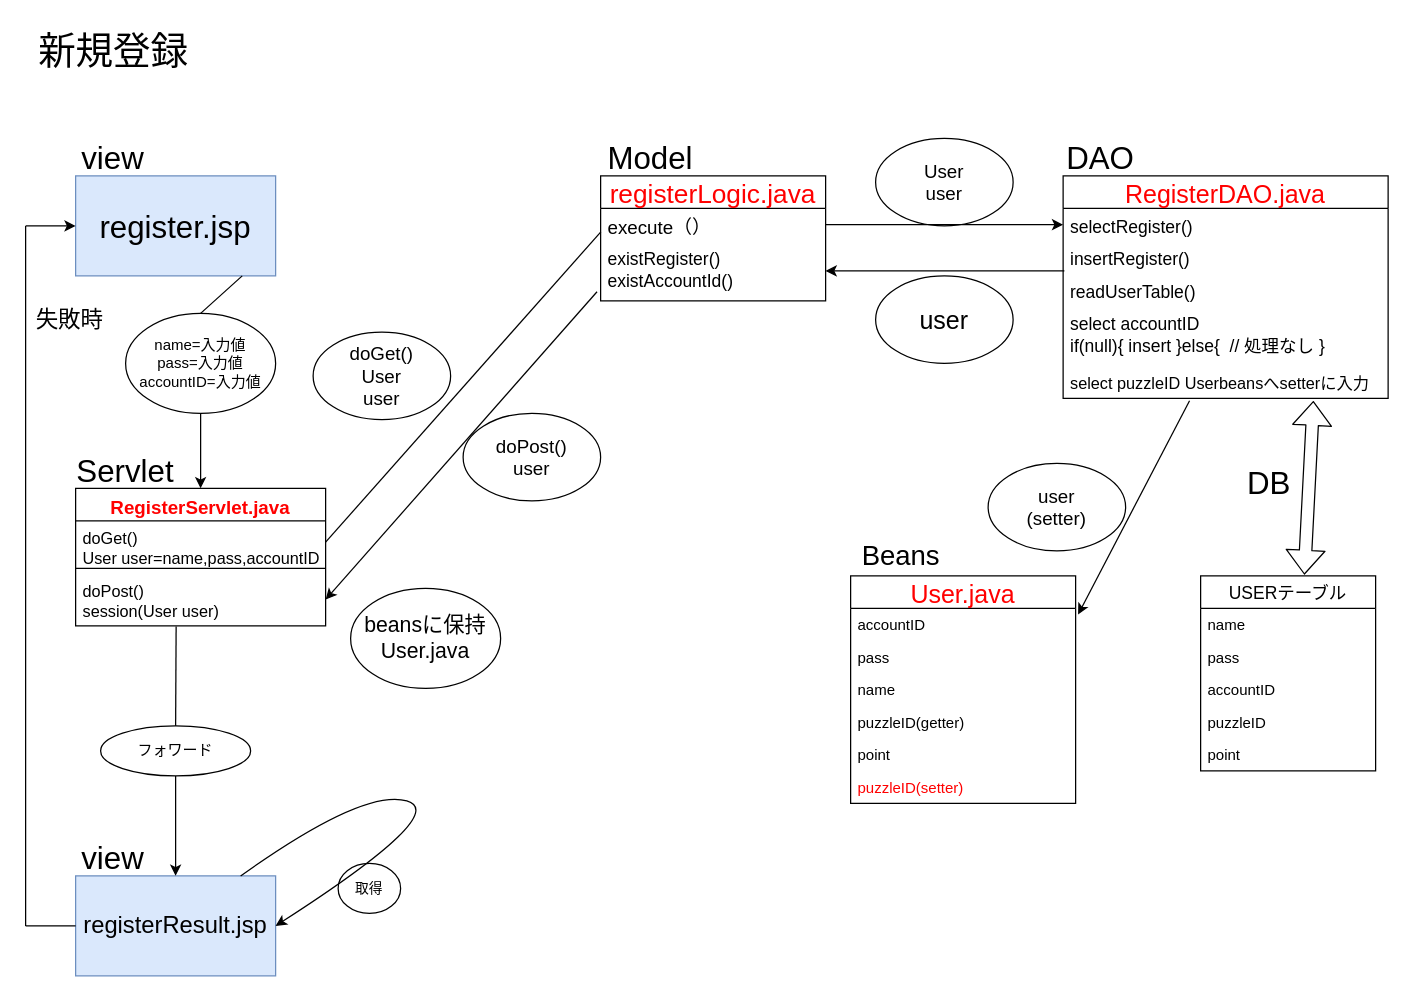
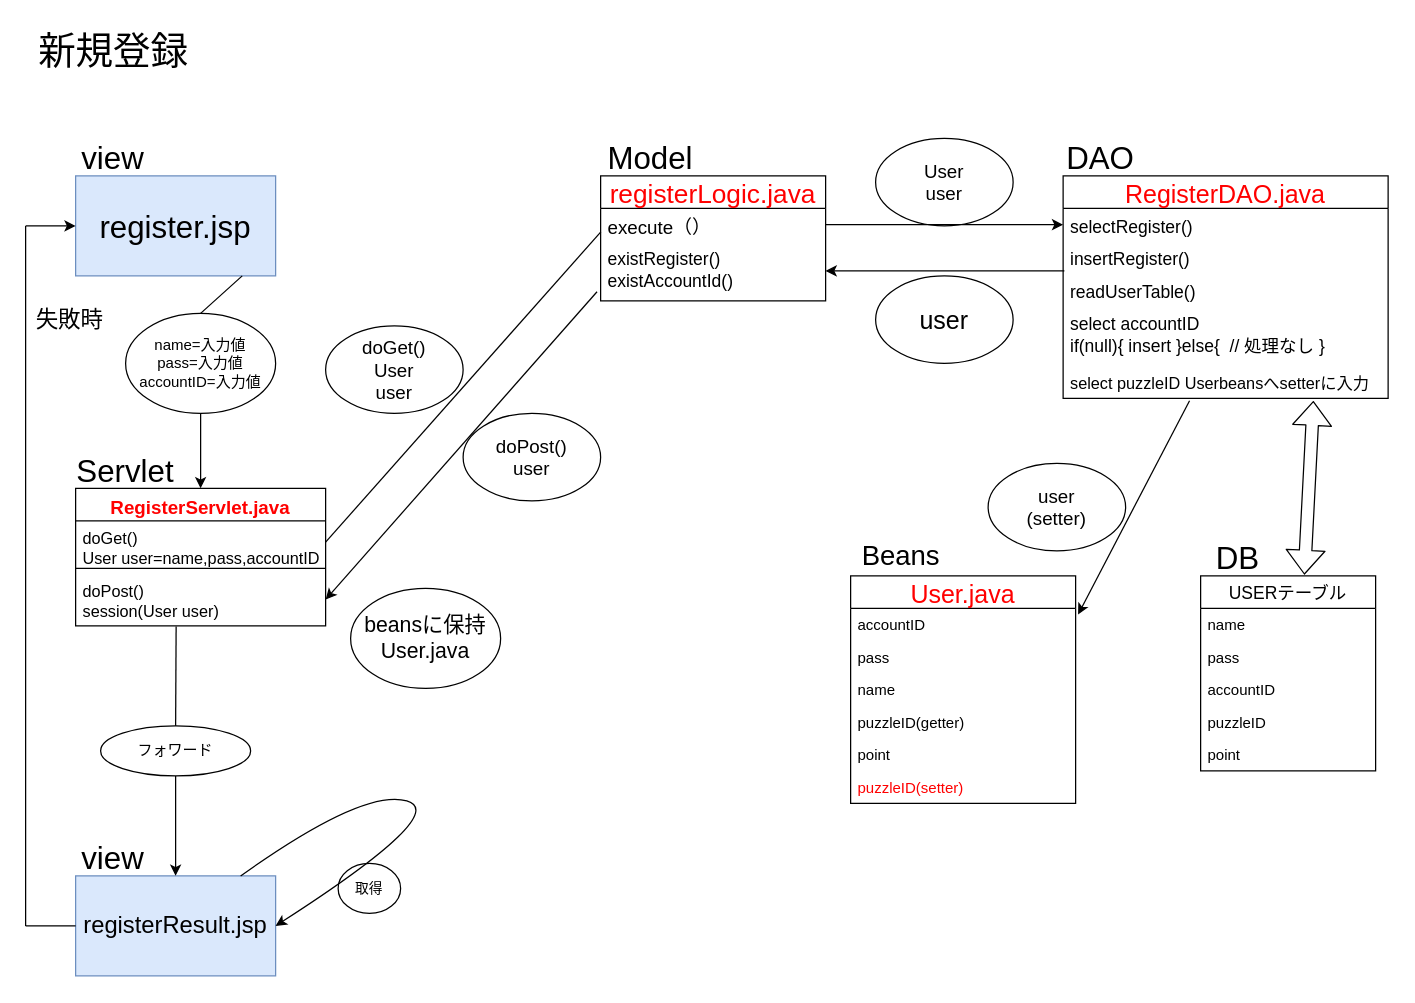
(382, 376) -> (394, 369)
(1269, 482) -> (1238, 557)
